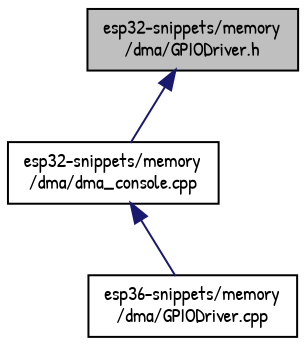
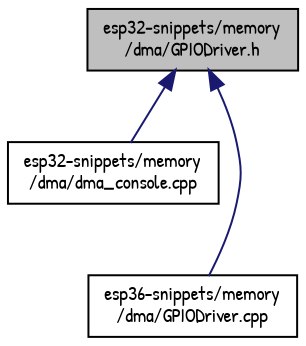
(158, 248) -> (240, 183)
